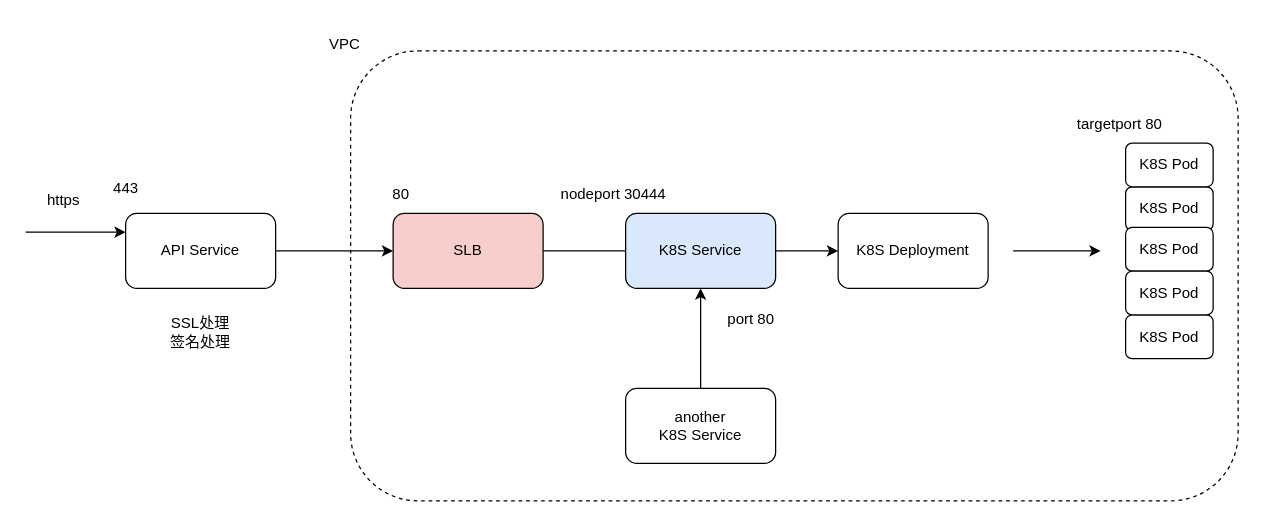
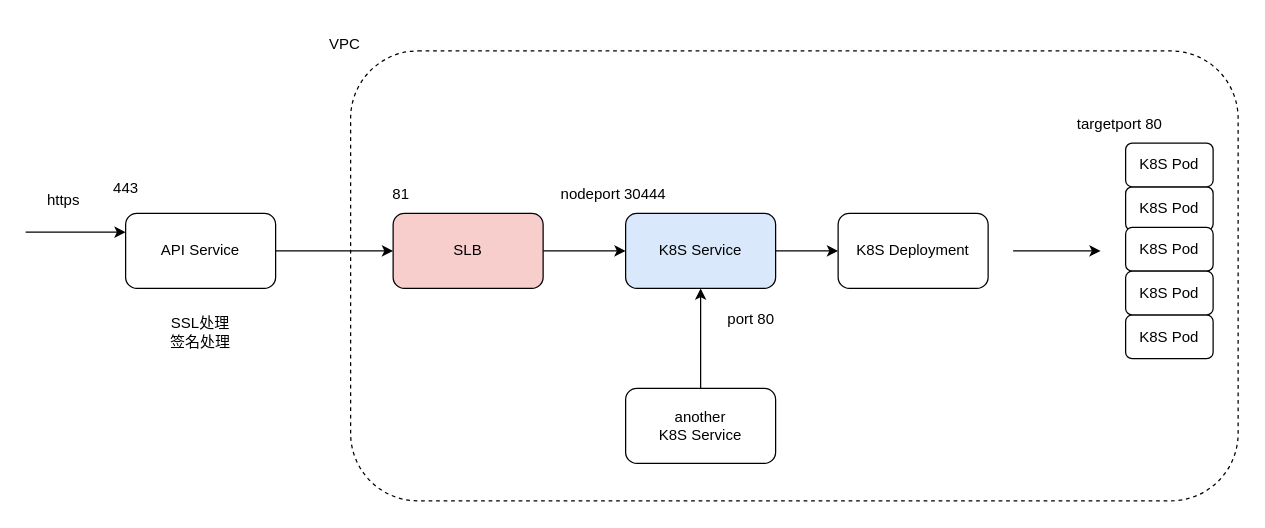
(401, 194) -> (401, 194)
(619, 251) -> (616, 251)
